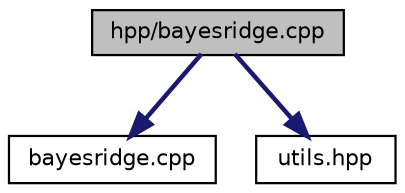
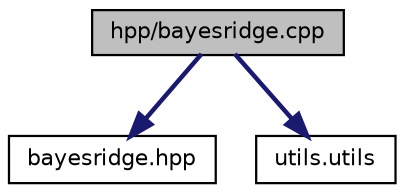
(112, 160) -> (112, 160)
(326, 160) -> (326, 160)
